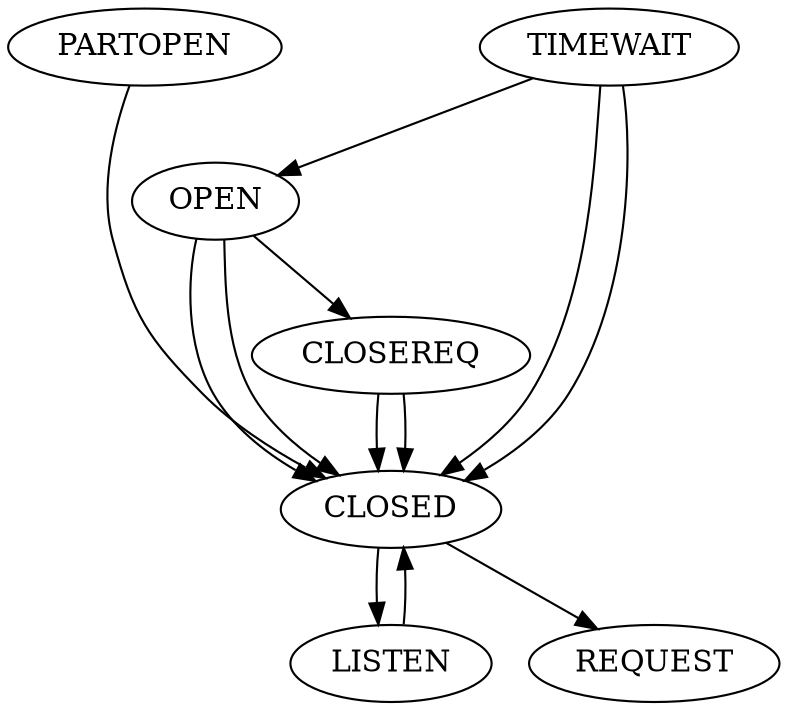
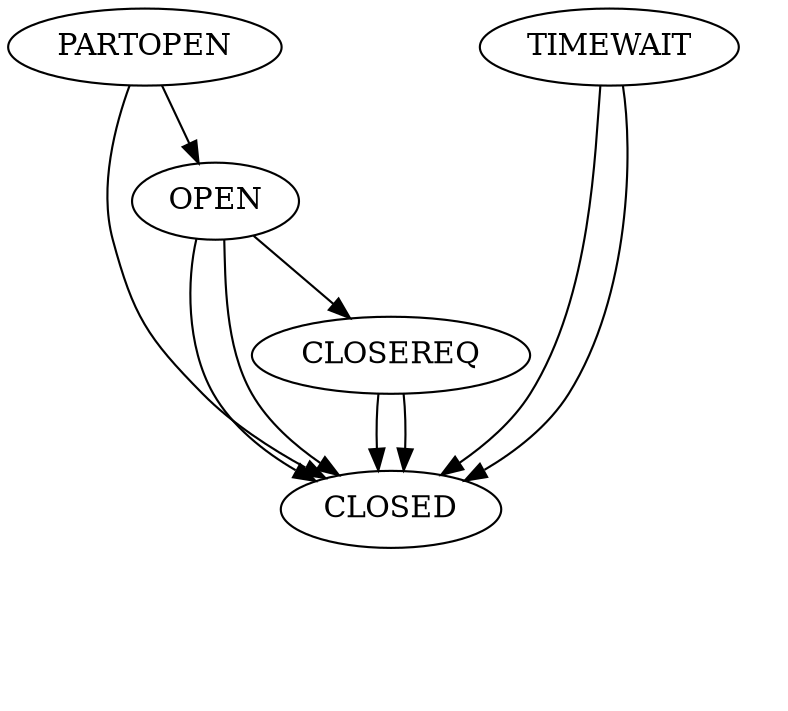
(415, 123) -> (176, 114)
(391, 663) -> none
(654, 663) -> none
